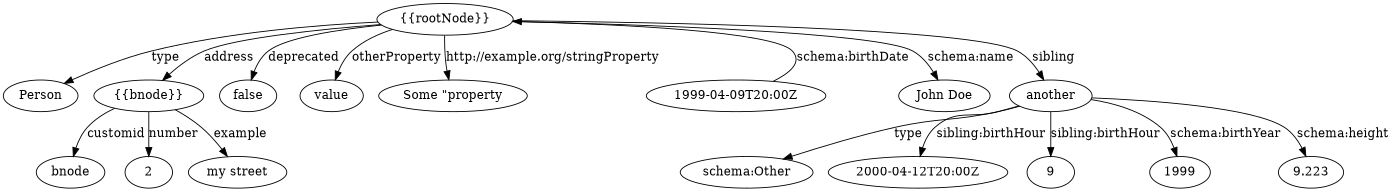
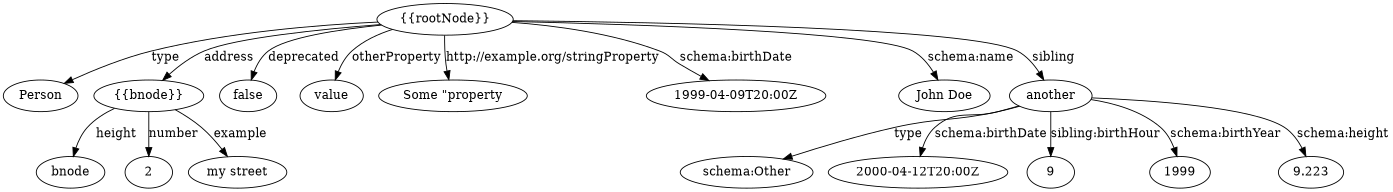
(735, 35) -> (611, 37)
(116, 134) -> (116, 134)
(991, 134) -> (991, 134)
